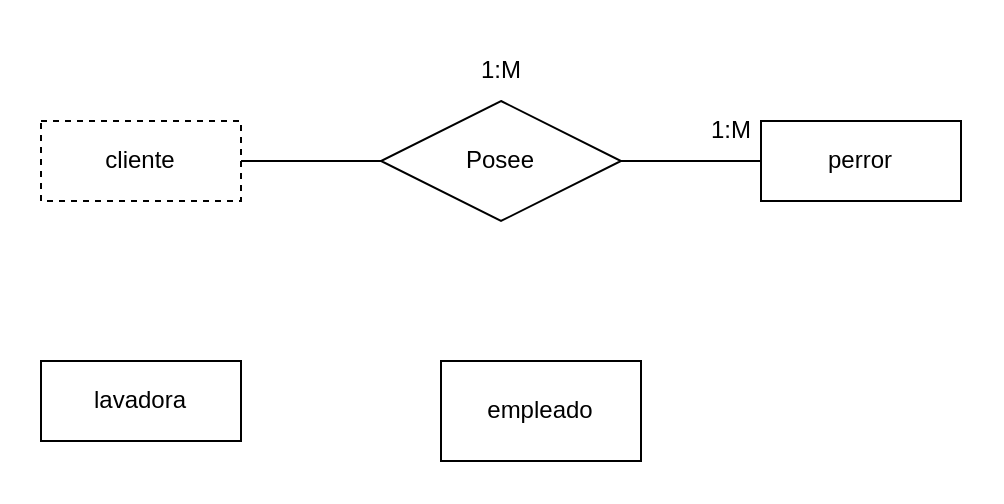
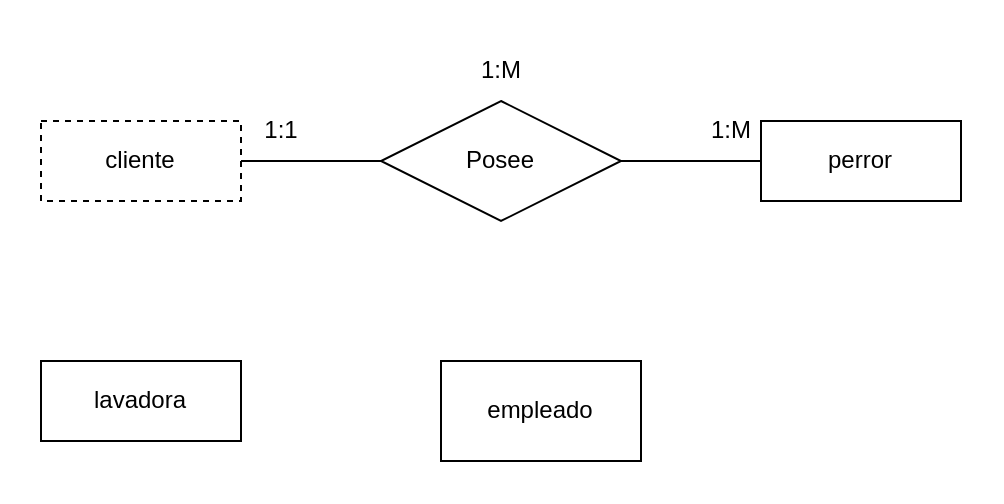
none -> (281, 131)
